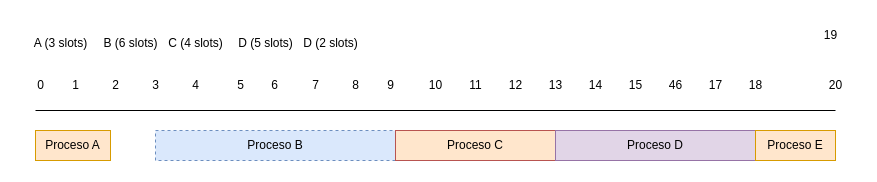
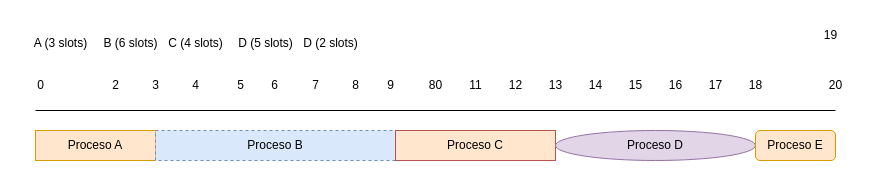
(76, 86) -> none
(436, 86) -> (436, 86)
(676, 86) -> (676, 86)
(73, 146) -> (96, 146)
(656, 146) -> (656, 146)
(796, 146) -> (796, 146)
